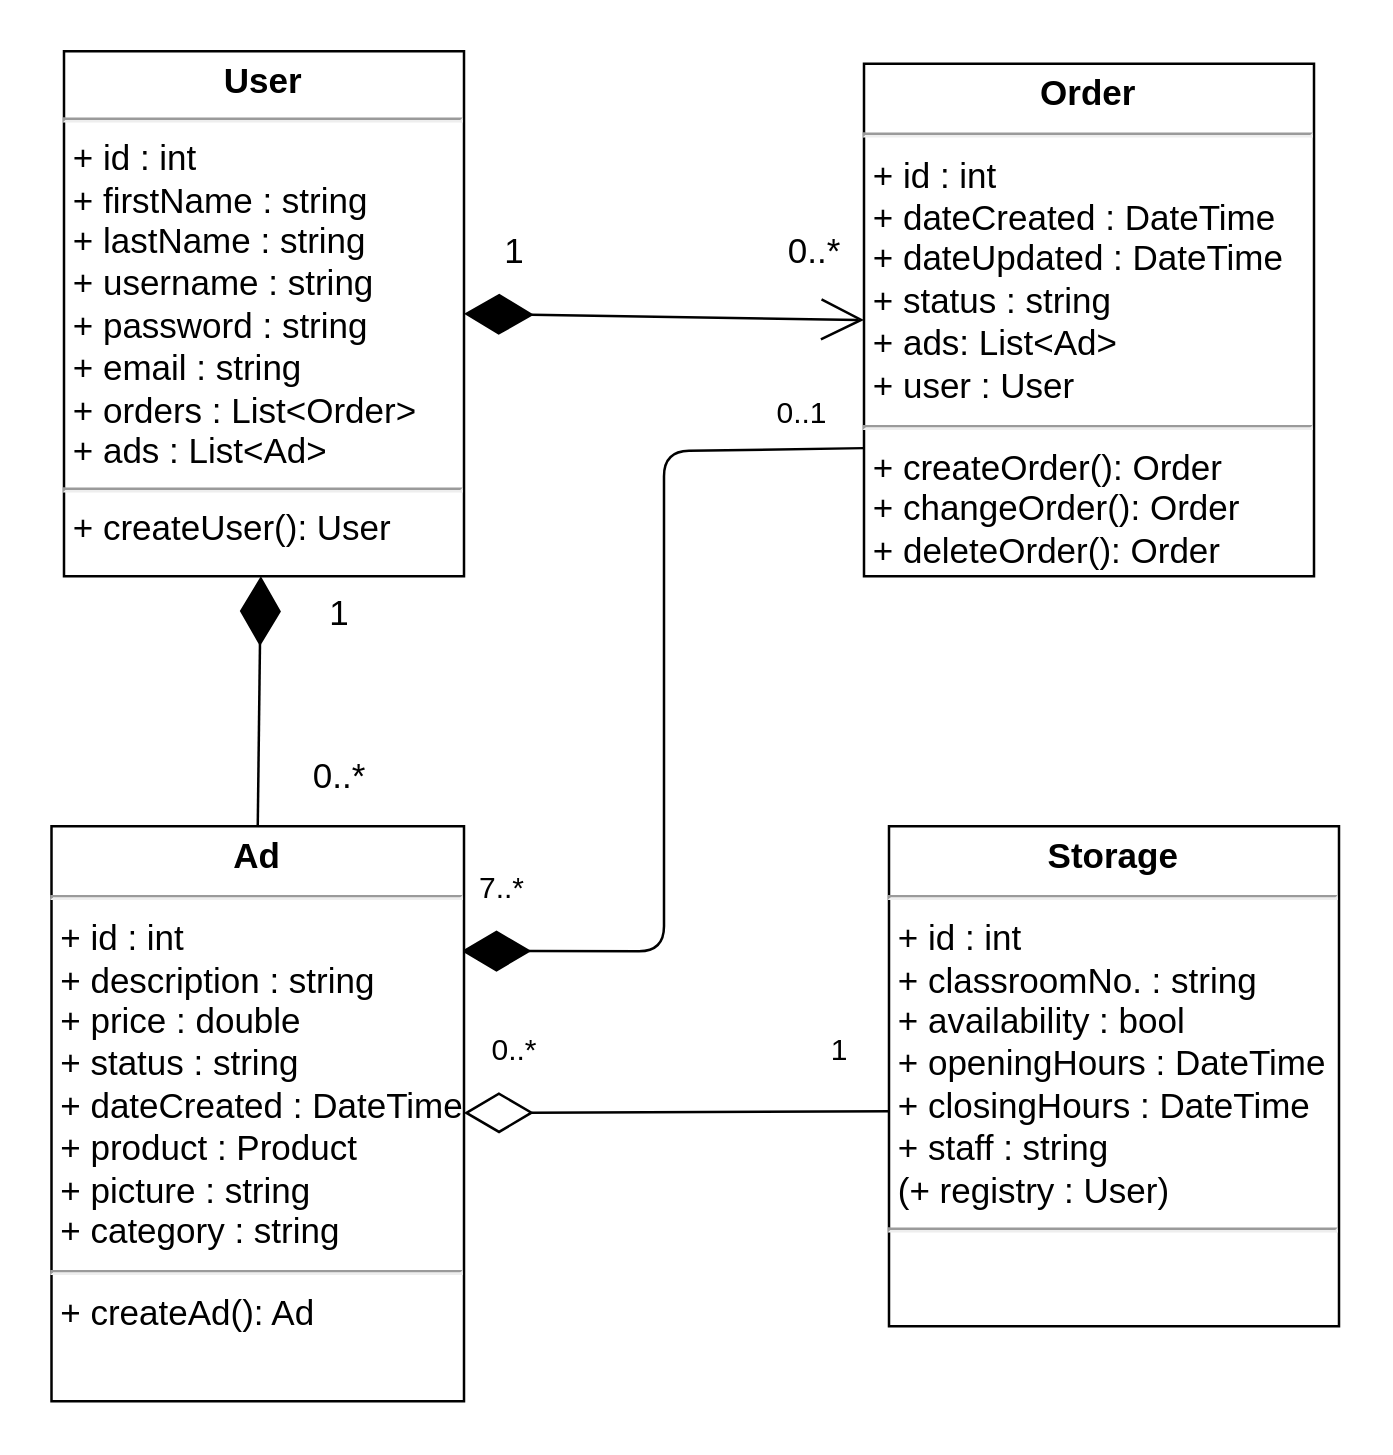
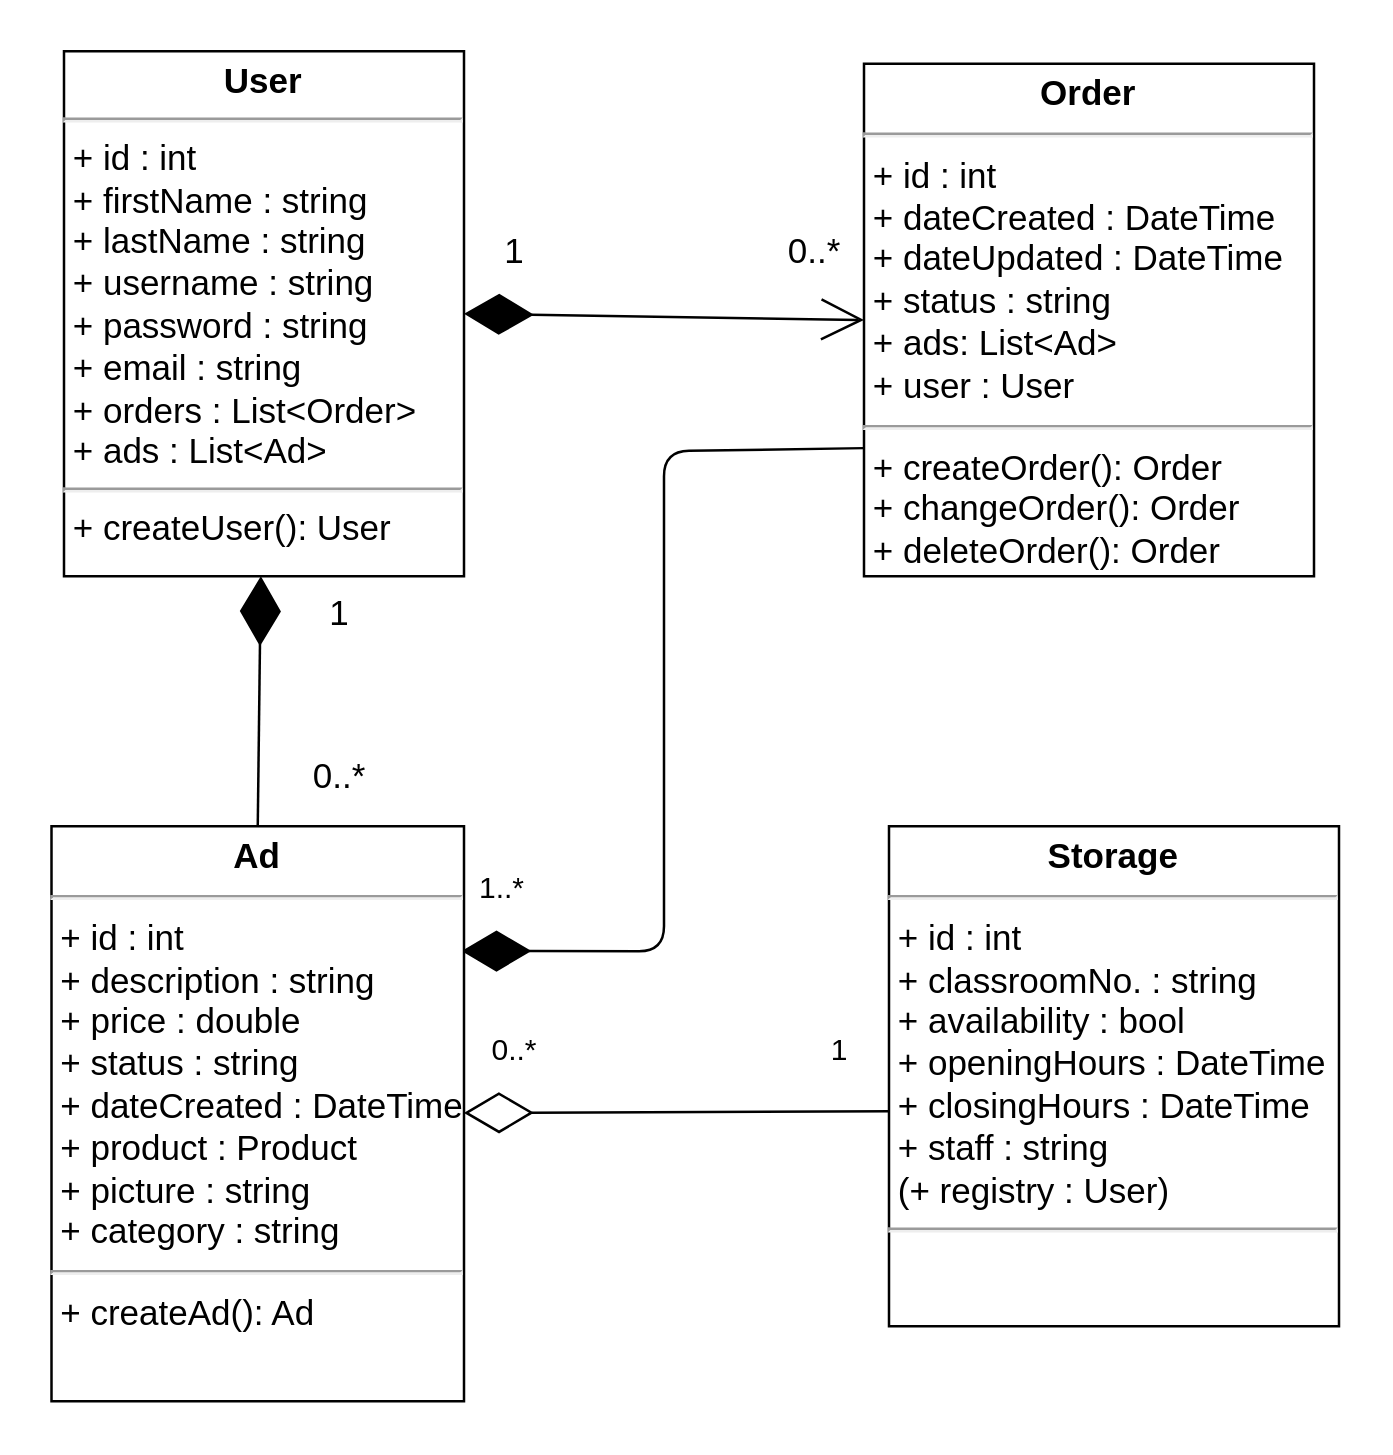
(801, 414) -> none
(503, 889) -> (503, 889)
